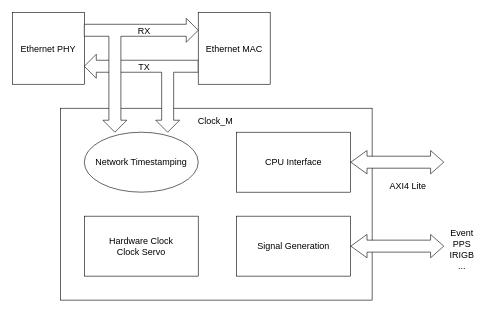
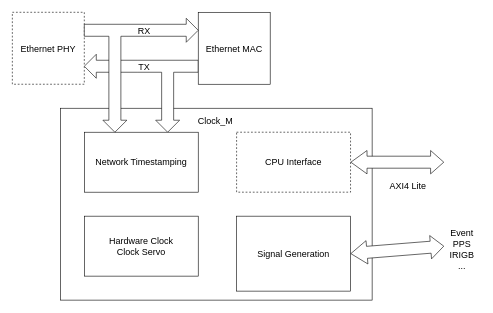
(48, 48) -> (48, 48)
(141, 162) -> (141, 162)
(294, 162) -> (294, 162)
(294, 246) -> (294, 254)
